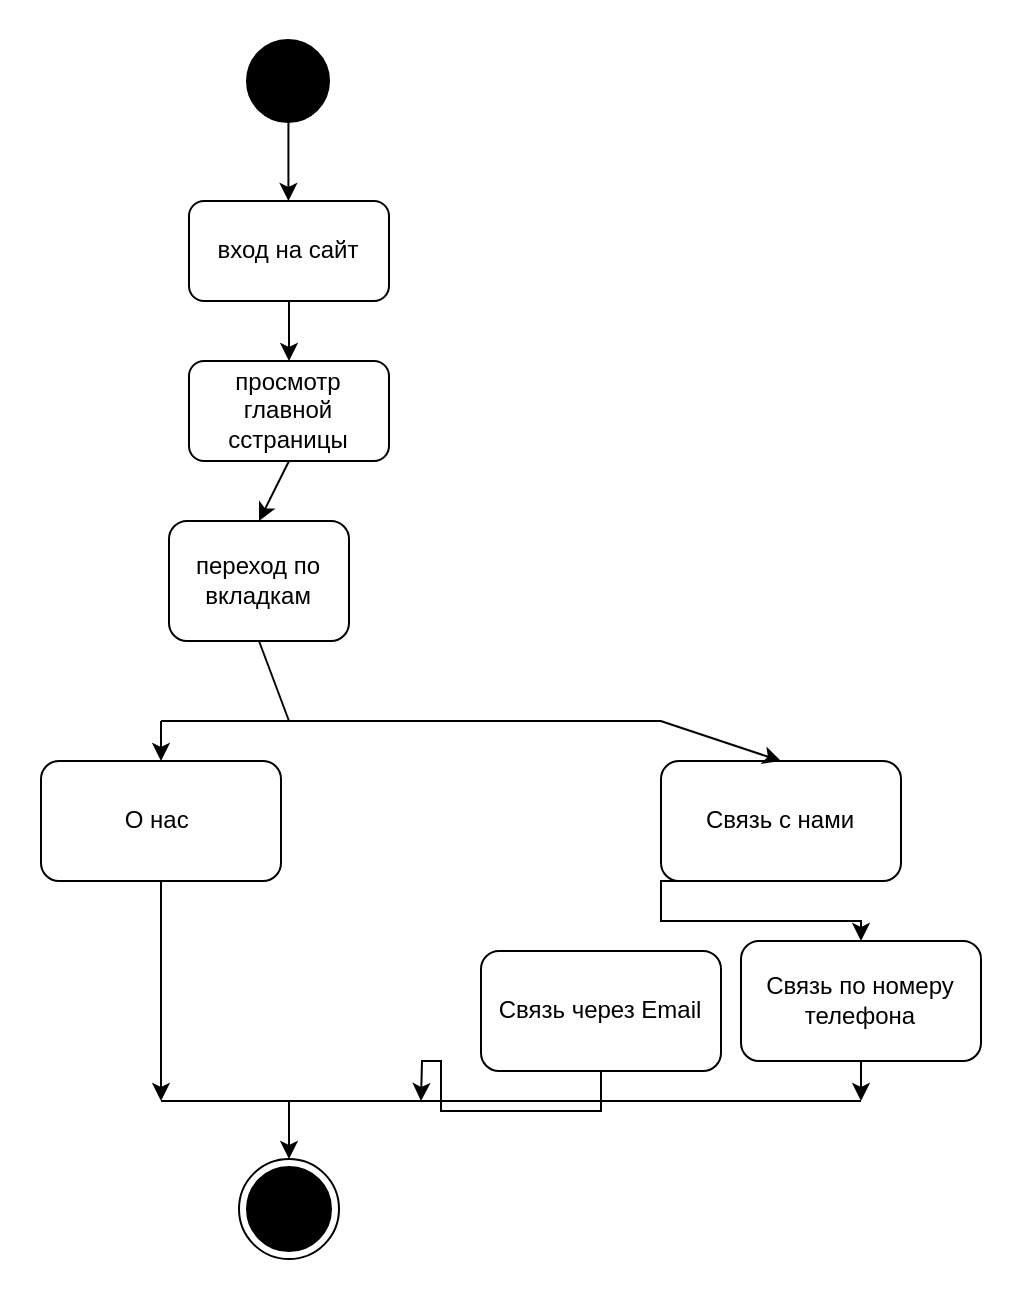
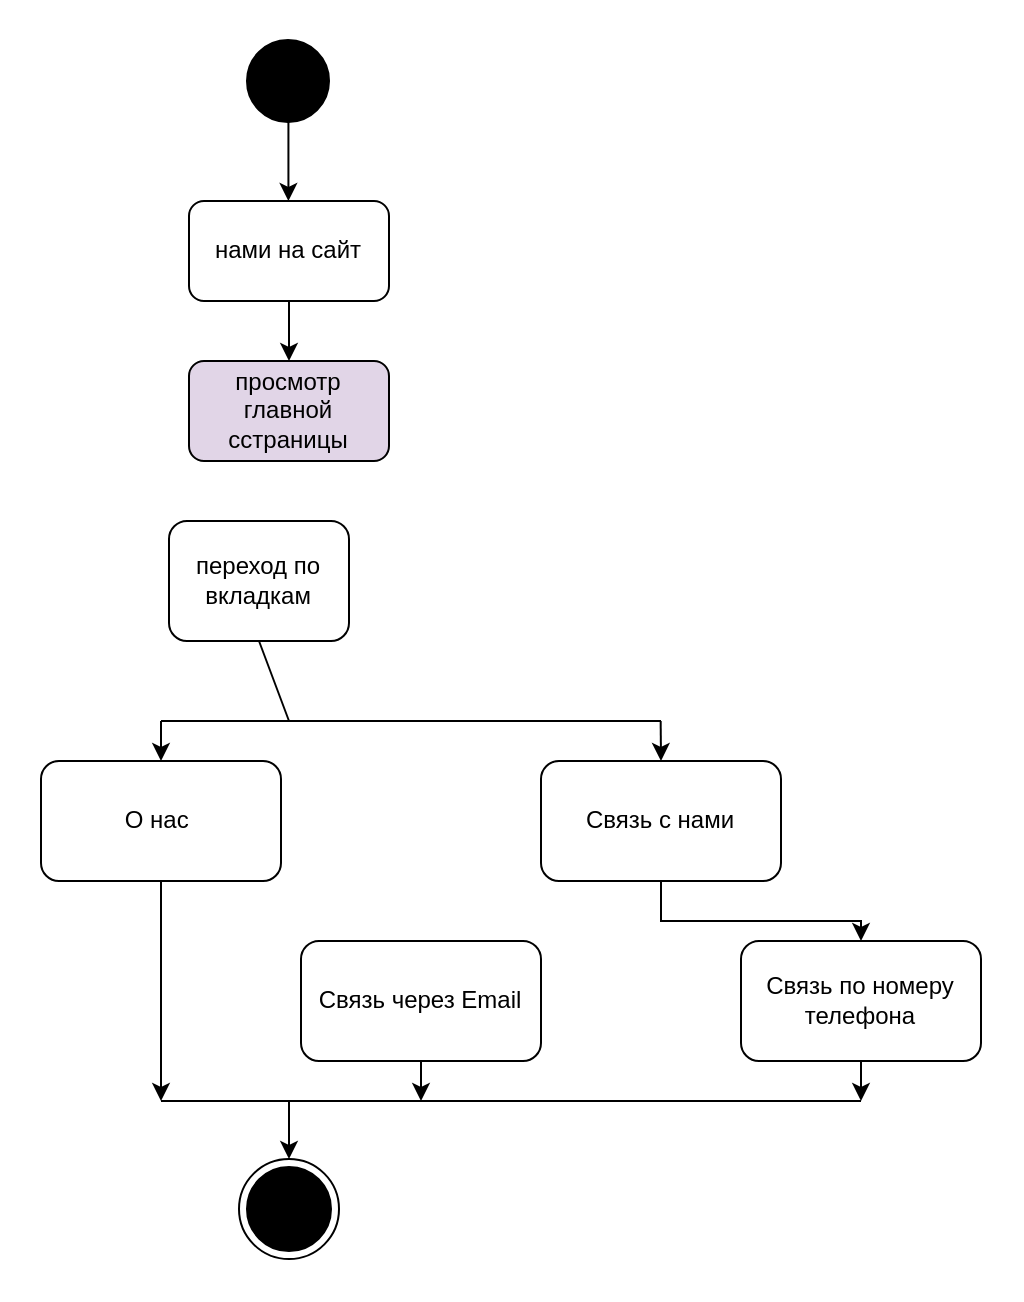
(289, 251) -> (289, 251)
(289, 411) -> (289, 411)
(277, 485) -> none
(781, 821) -> (661, 821)
(601, 1011) -> (421, 1001)
